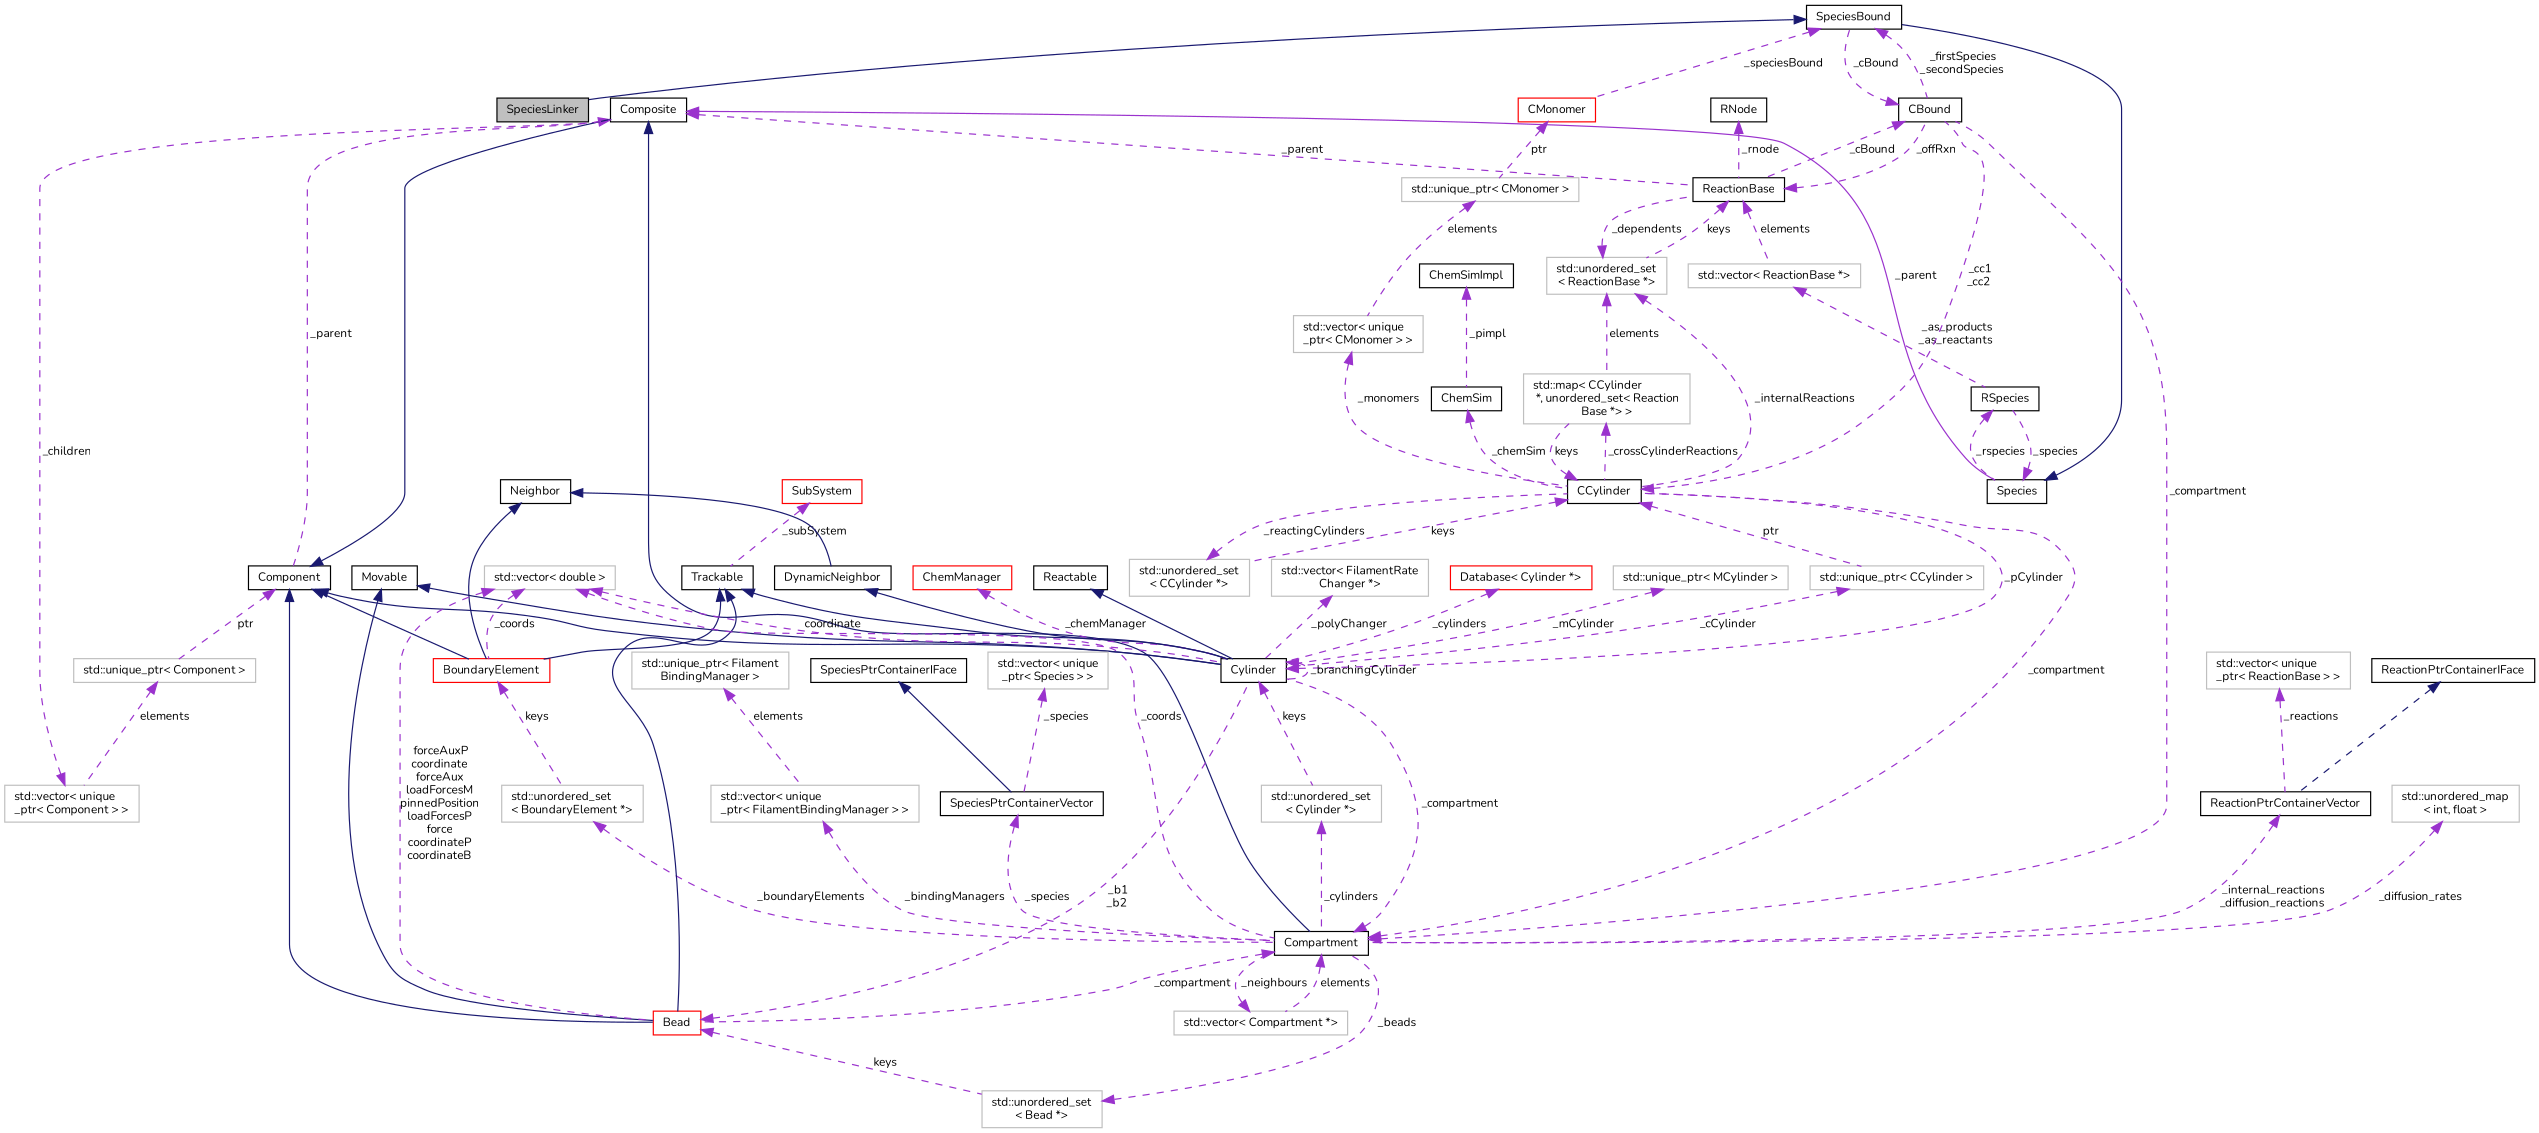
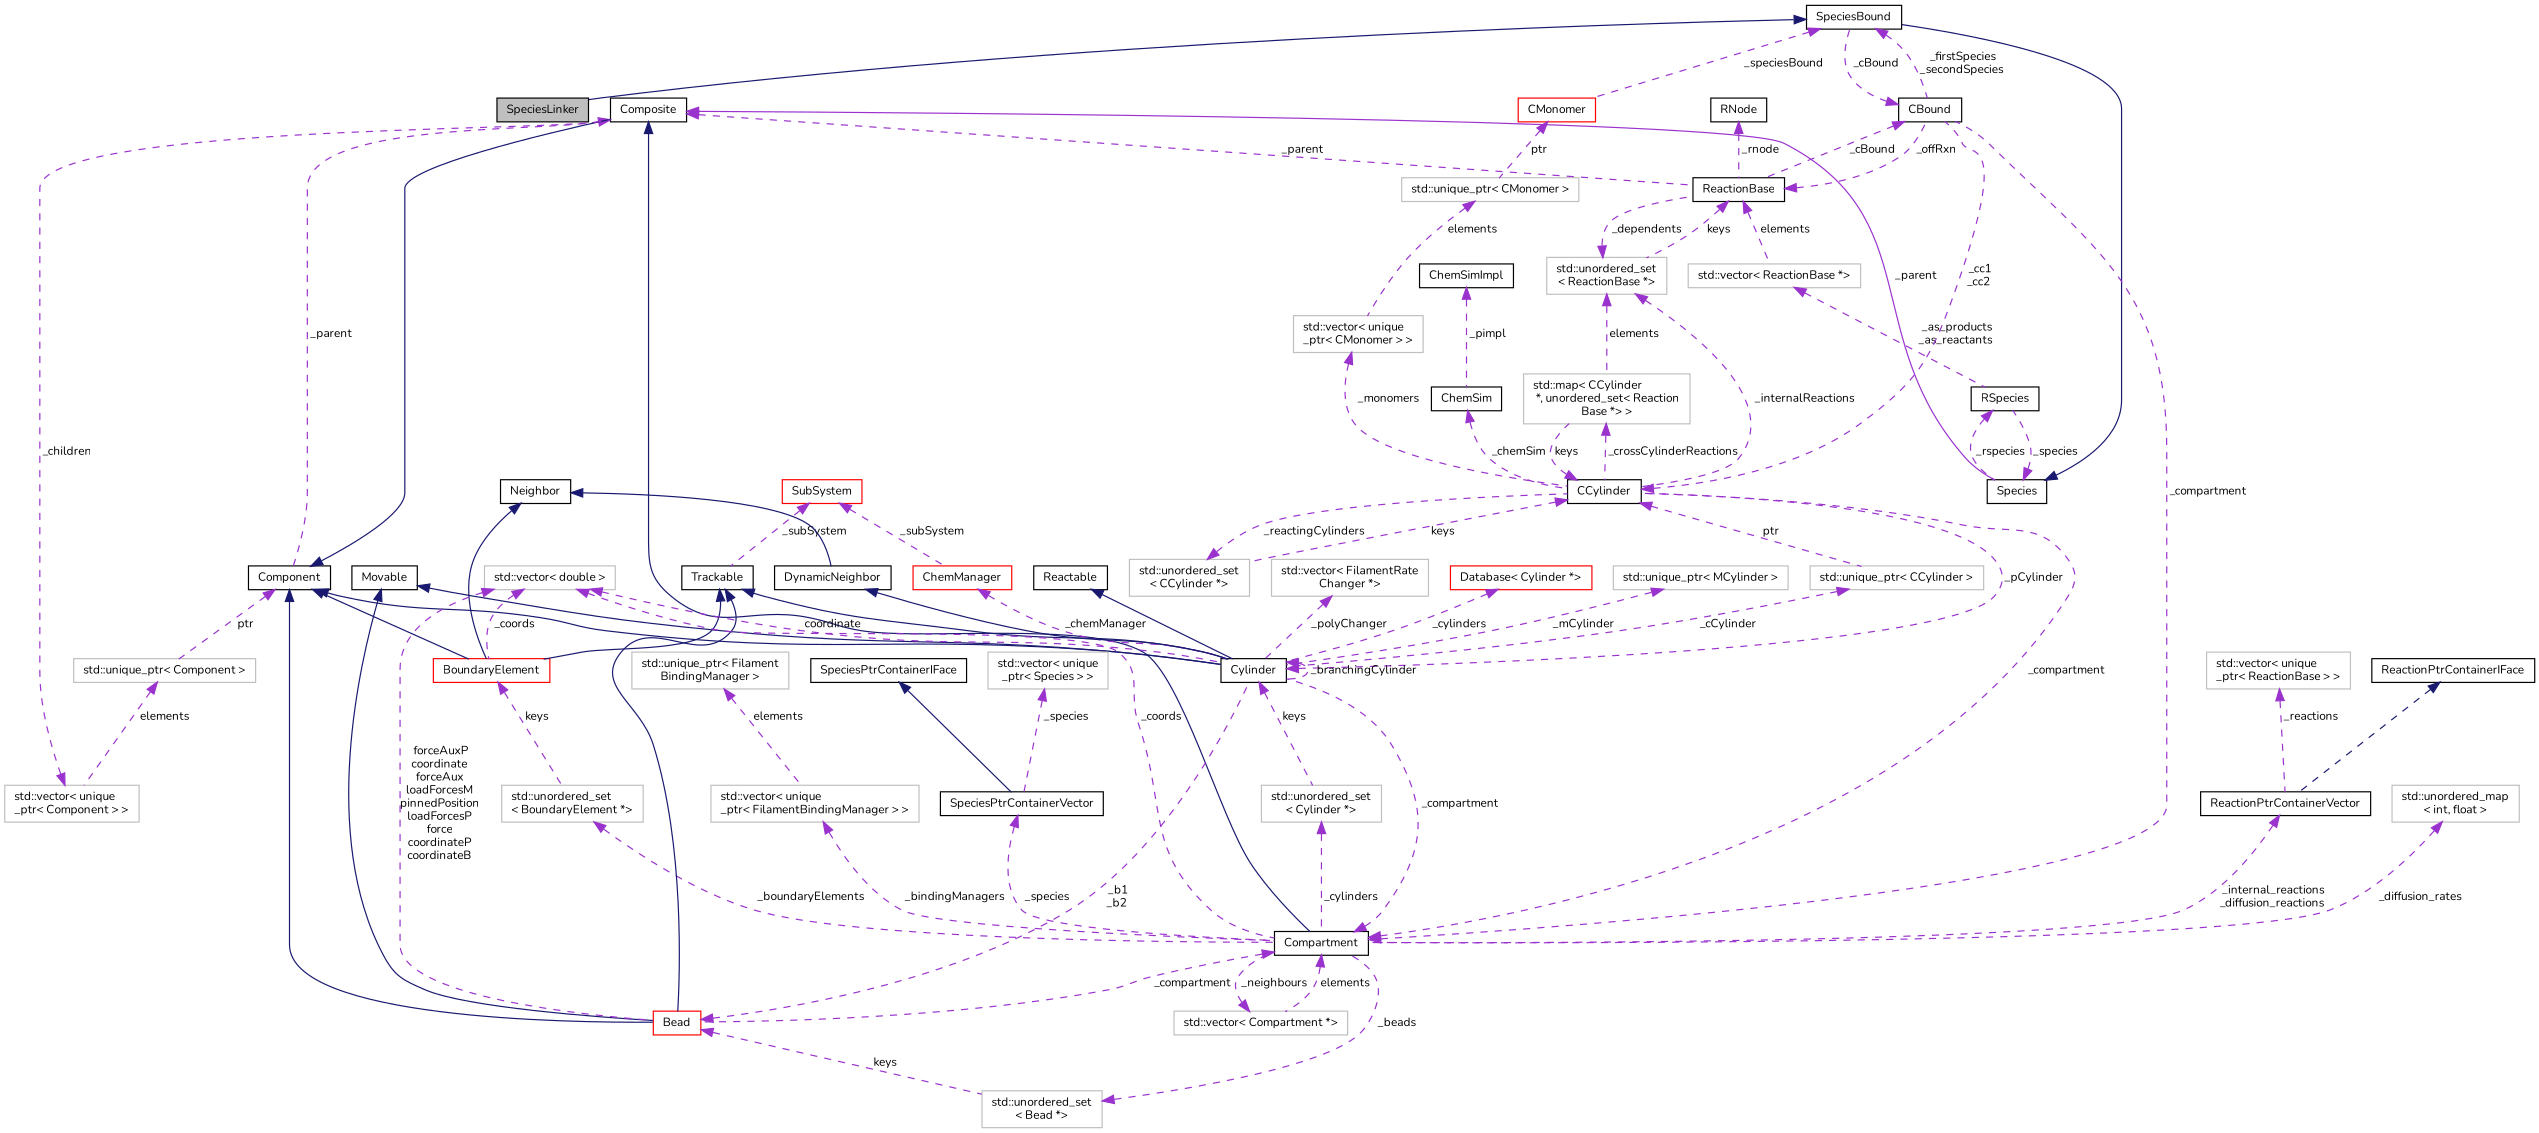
none -> (897, 538)
